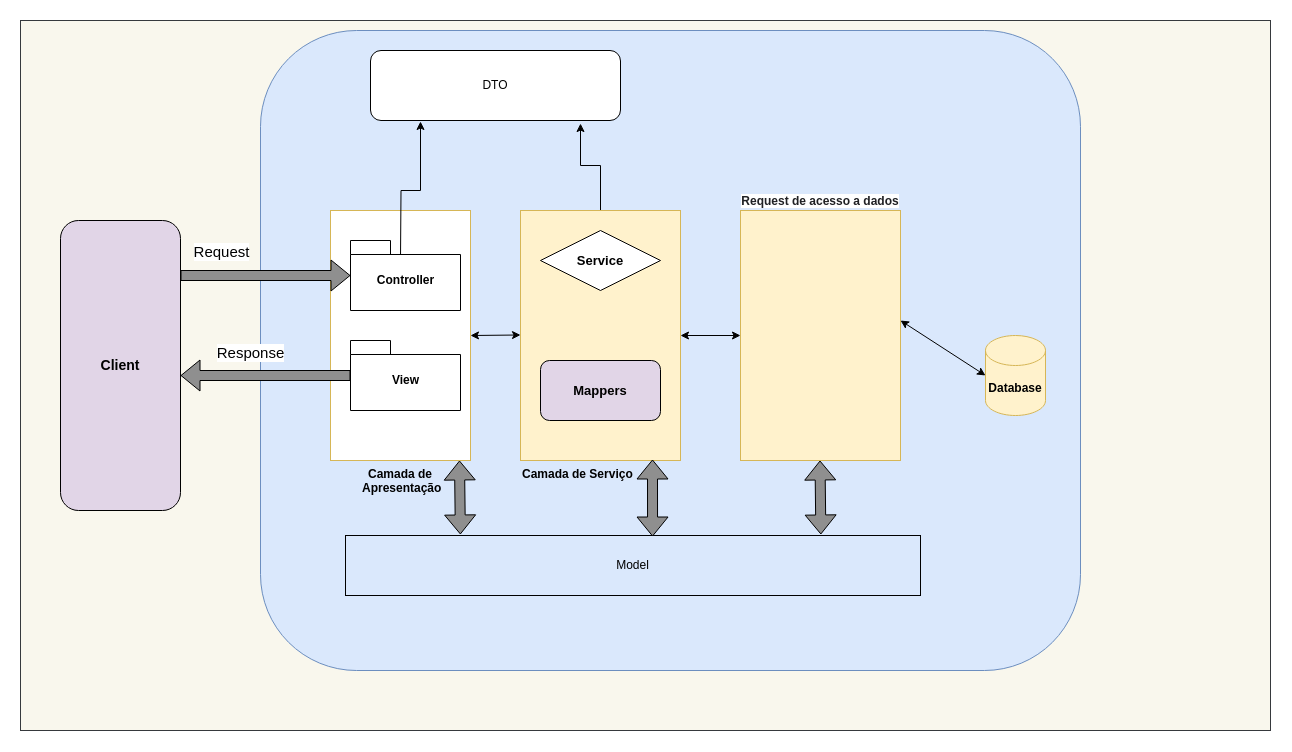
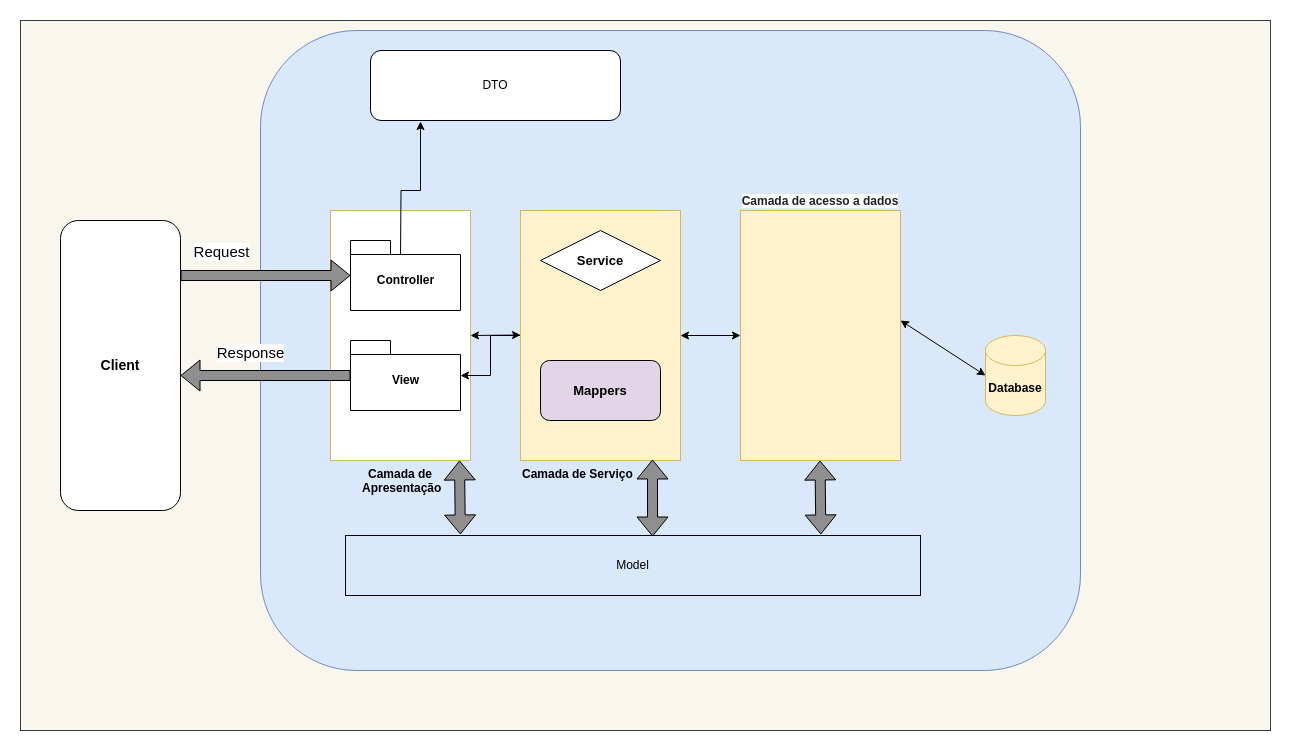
(596, 166) -> (491, 368)
(821, 200) -> (821, 200)
(121, 366) -> (121, 366)
